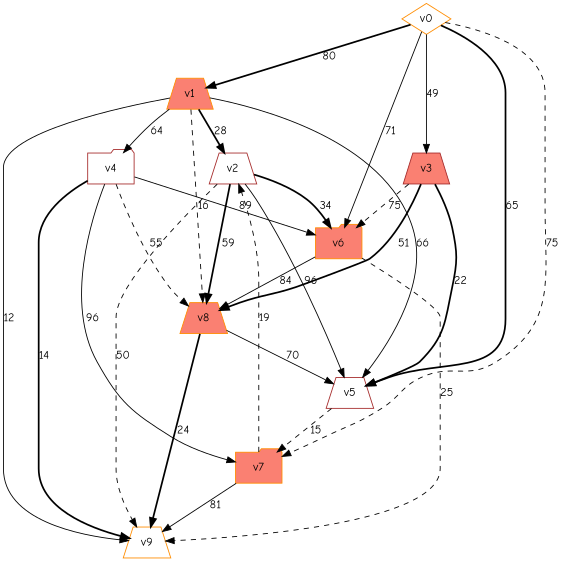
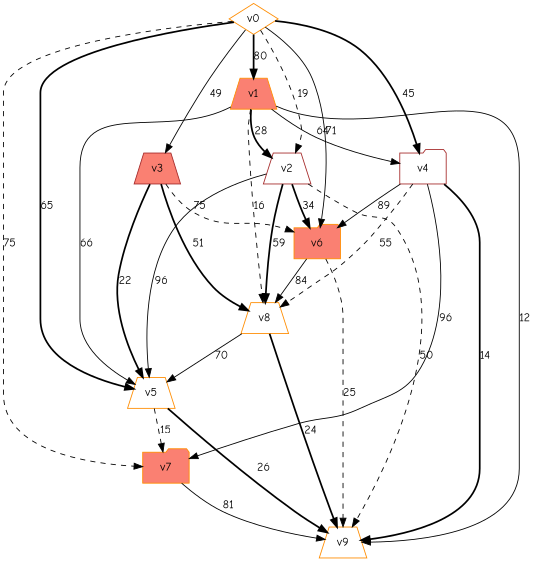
none -> (368, 57)
(204, 318) -> (265, 318)
(259, 321) -> (289, 85)
(350, 393) -> (151, 393)
none -> (242, 471)
